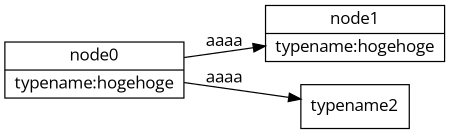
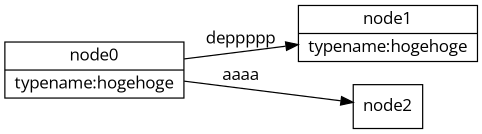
(225, 41) -> (241, 39)
(355, 107) -> (388, 107)
